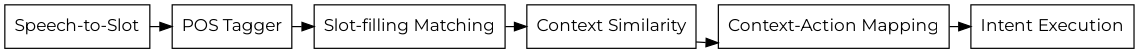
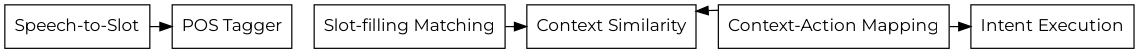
(297, 27) -> none
(701, 42) -> (713, 10)
